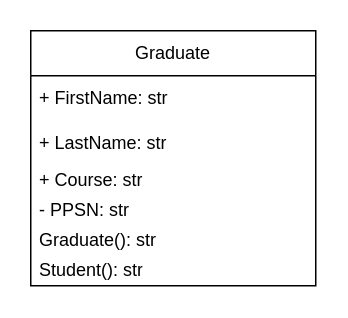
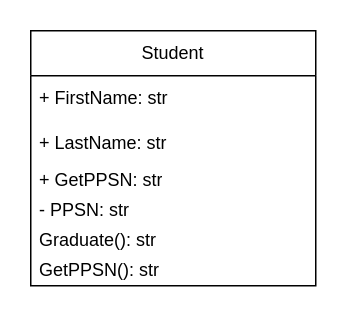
(173, 53) -> (173, 53)
(98, 181) -> (103, 181)
(106, 271) -> (106, 271)
